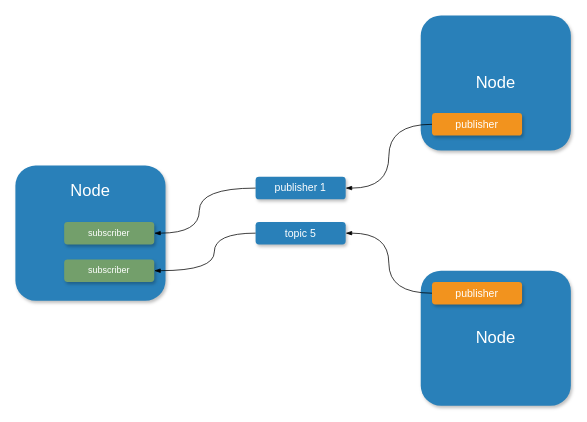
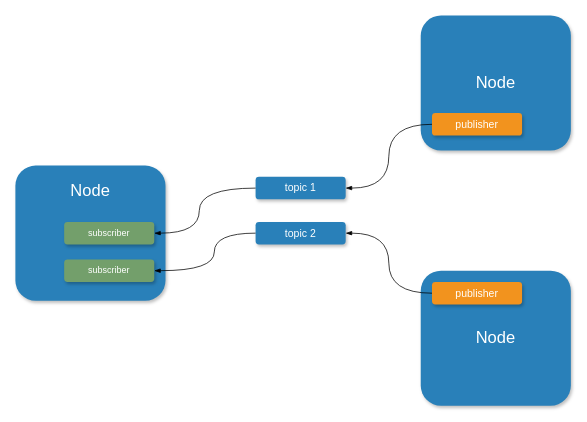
(300, 188) -> (300, 188)
(300, 233) -> (300, 233)
